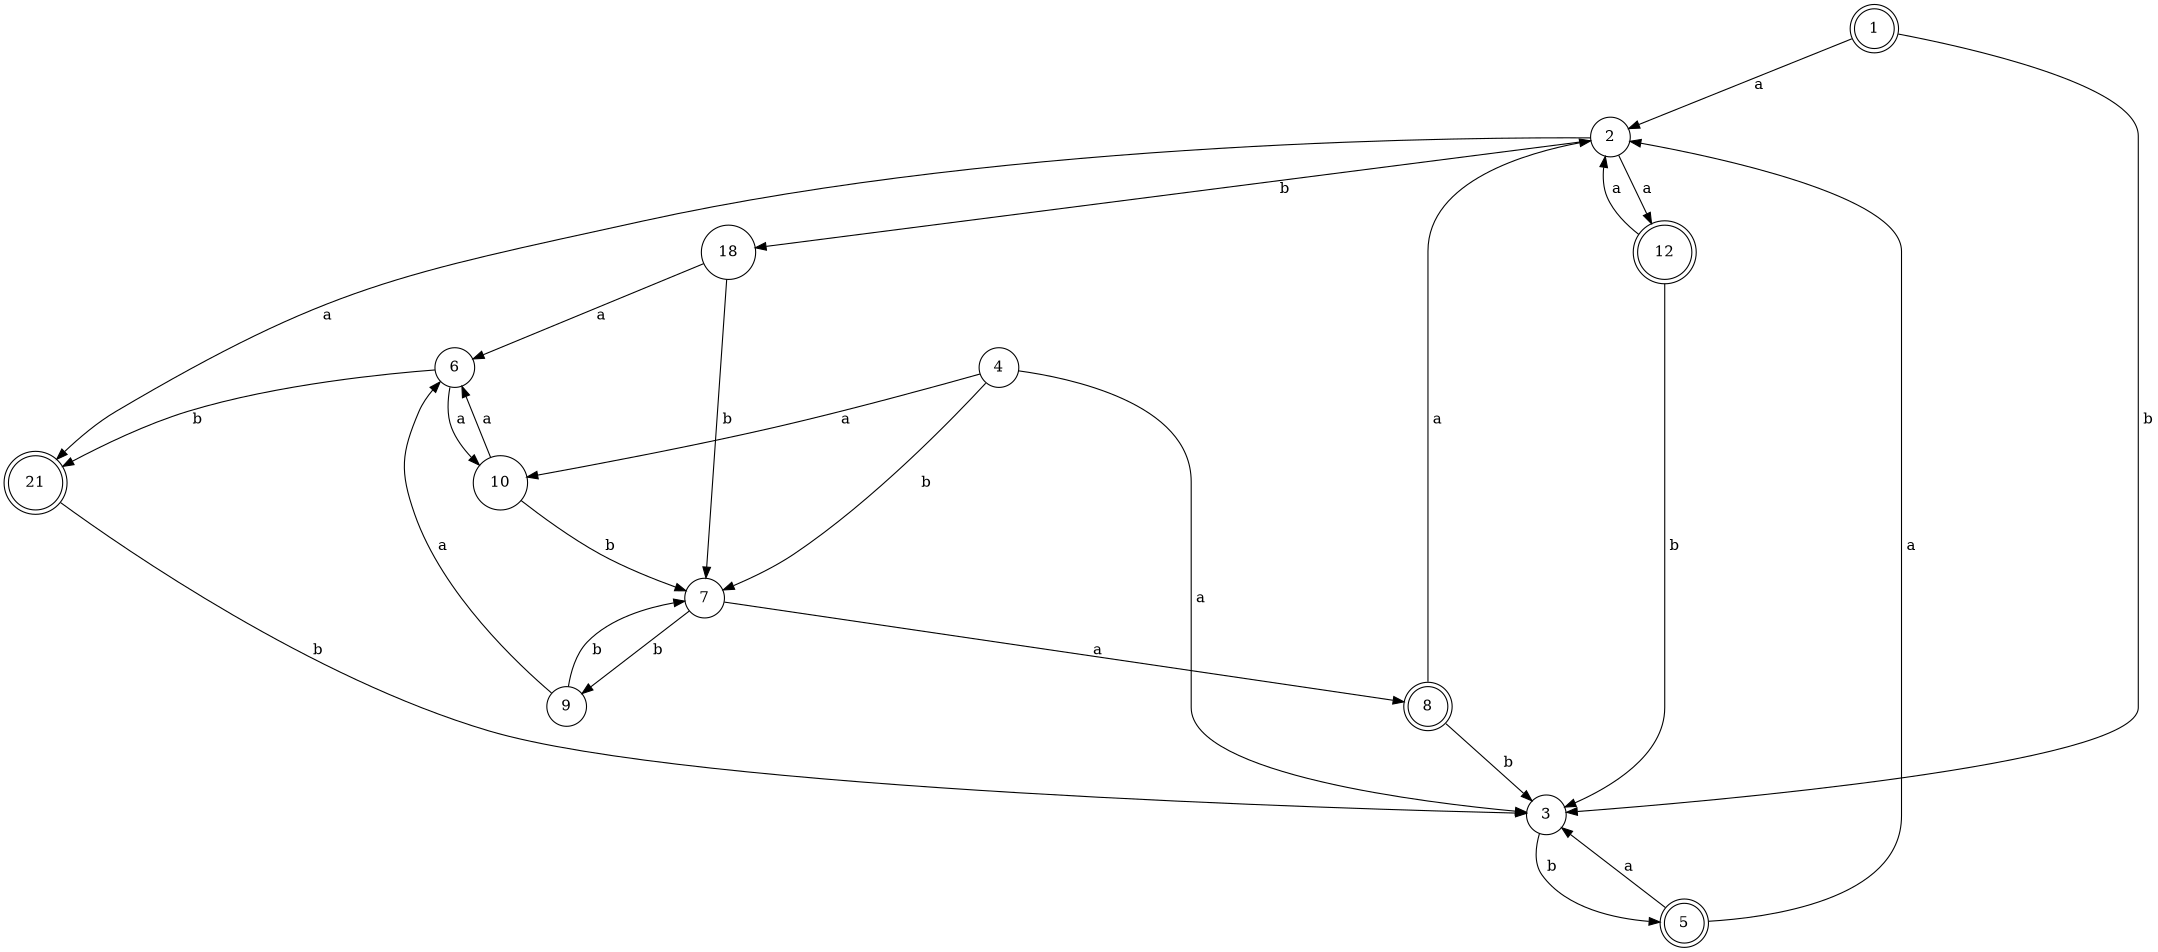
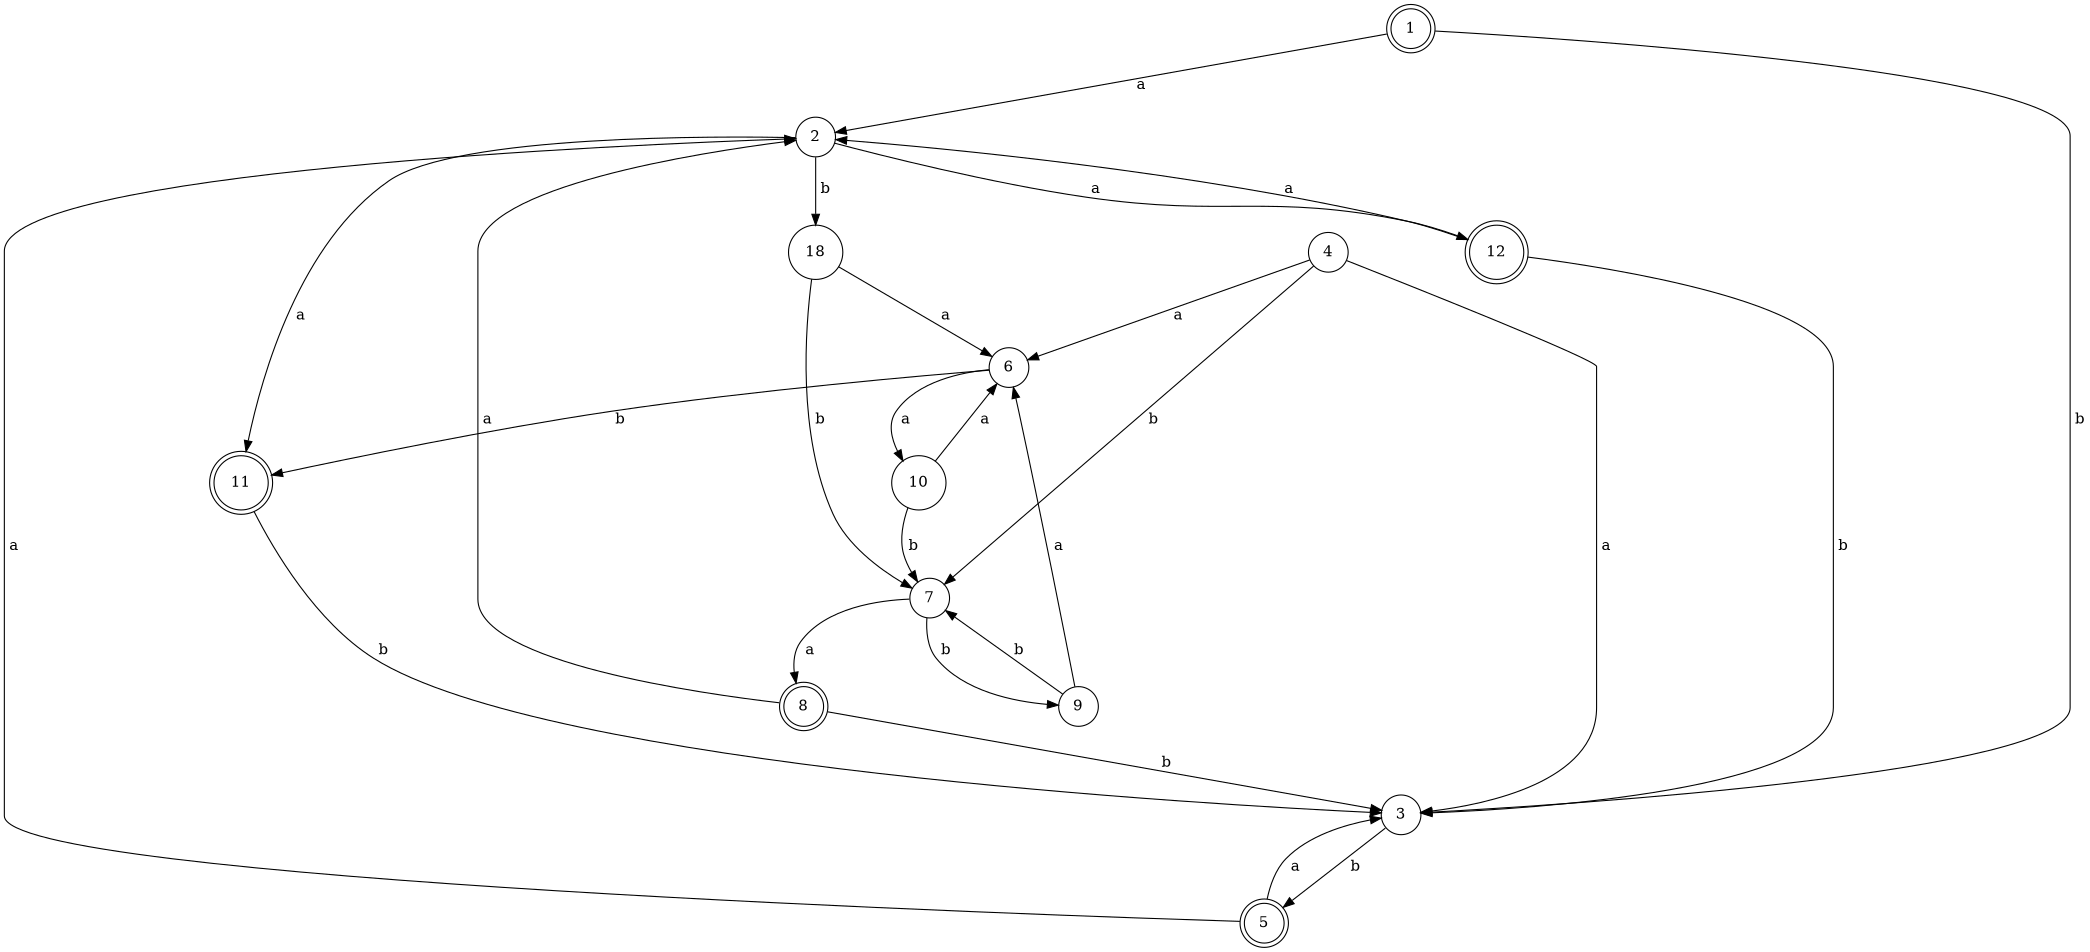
(760, 431) -> (1174, 308)
(36, 483) -> (241, 483)
